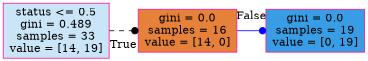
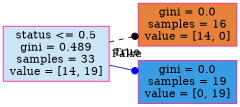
(248, 31) -> (121, 68)
